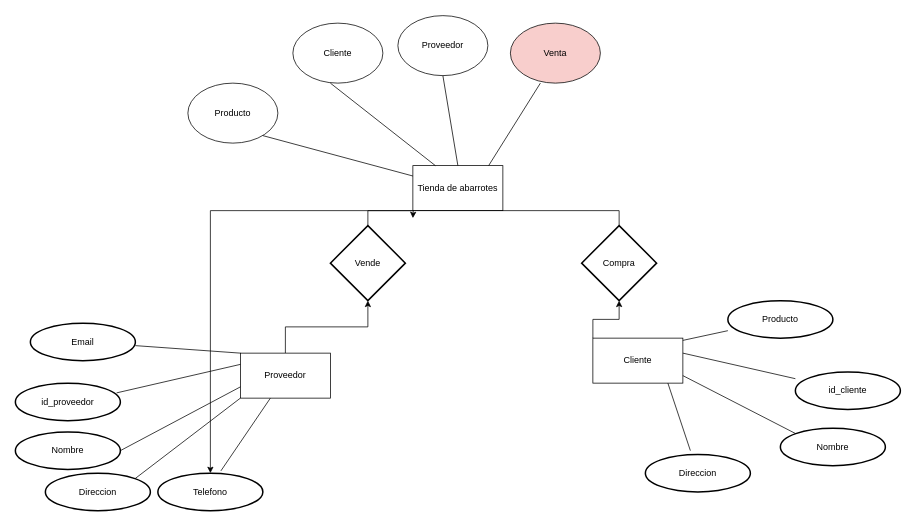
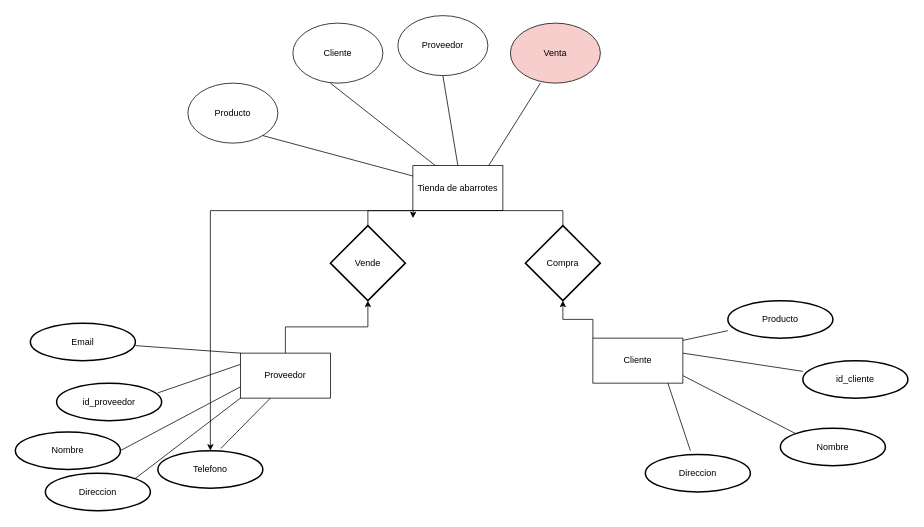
(619, 263) -> (563, 263)
(848, 390) -> (855, 379)
(68, 402) -> (109, 402)
(210, 492) -> (210, 469)
